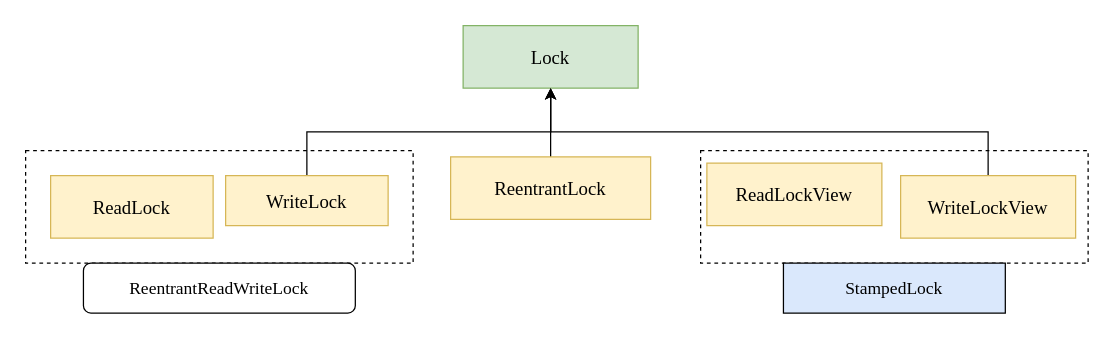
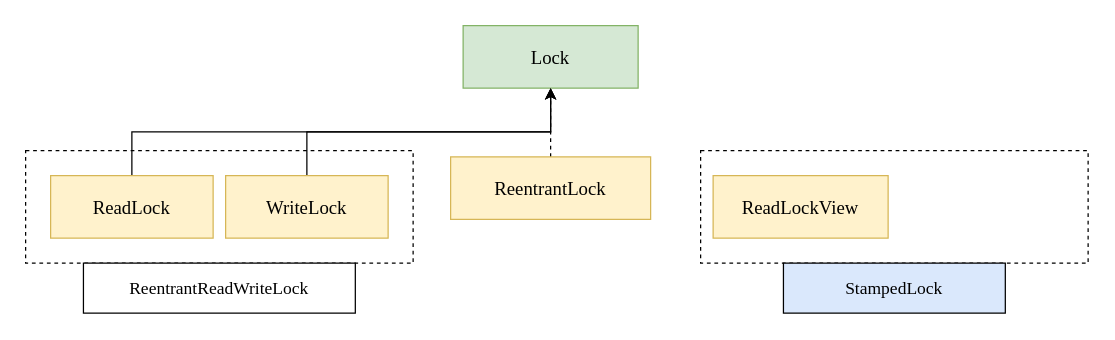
none -> (196, 132)
(792, 132) -> none
(551, 144) -> (551, 144)
(794, 194) -> (801, 207)
(307, 201) -> (307, 207)
(988, 207) -> none
(219, 288) -> (219, 288)
